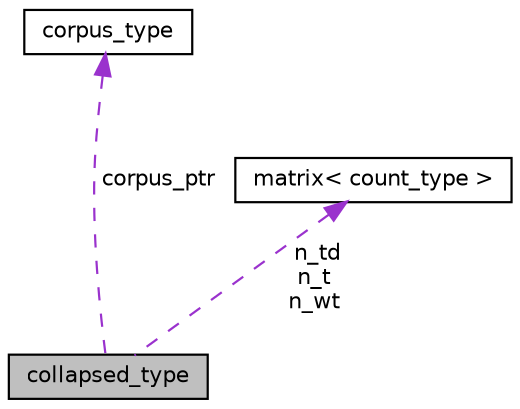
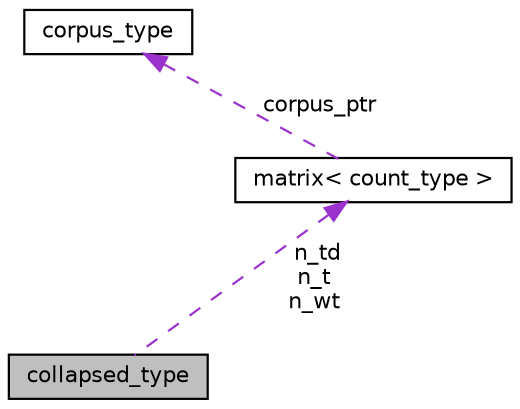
(94, 216) -> (251, 111)
